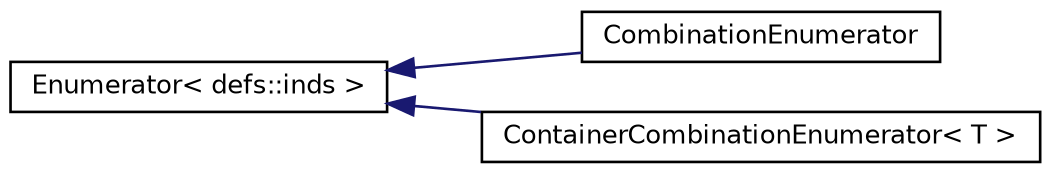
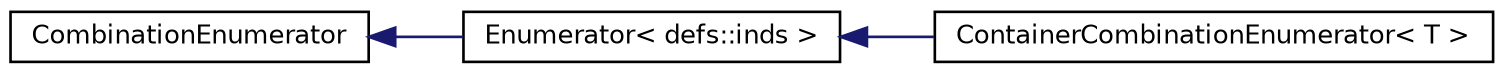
(498, 60) -> (430, 37)
